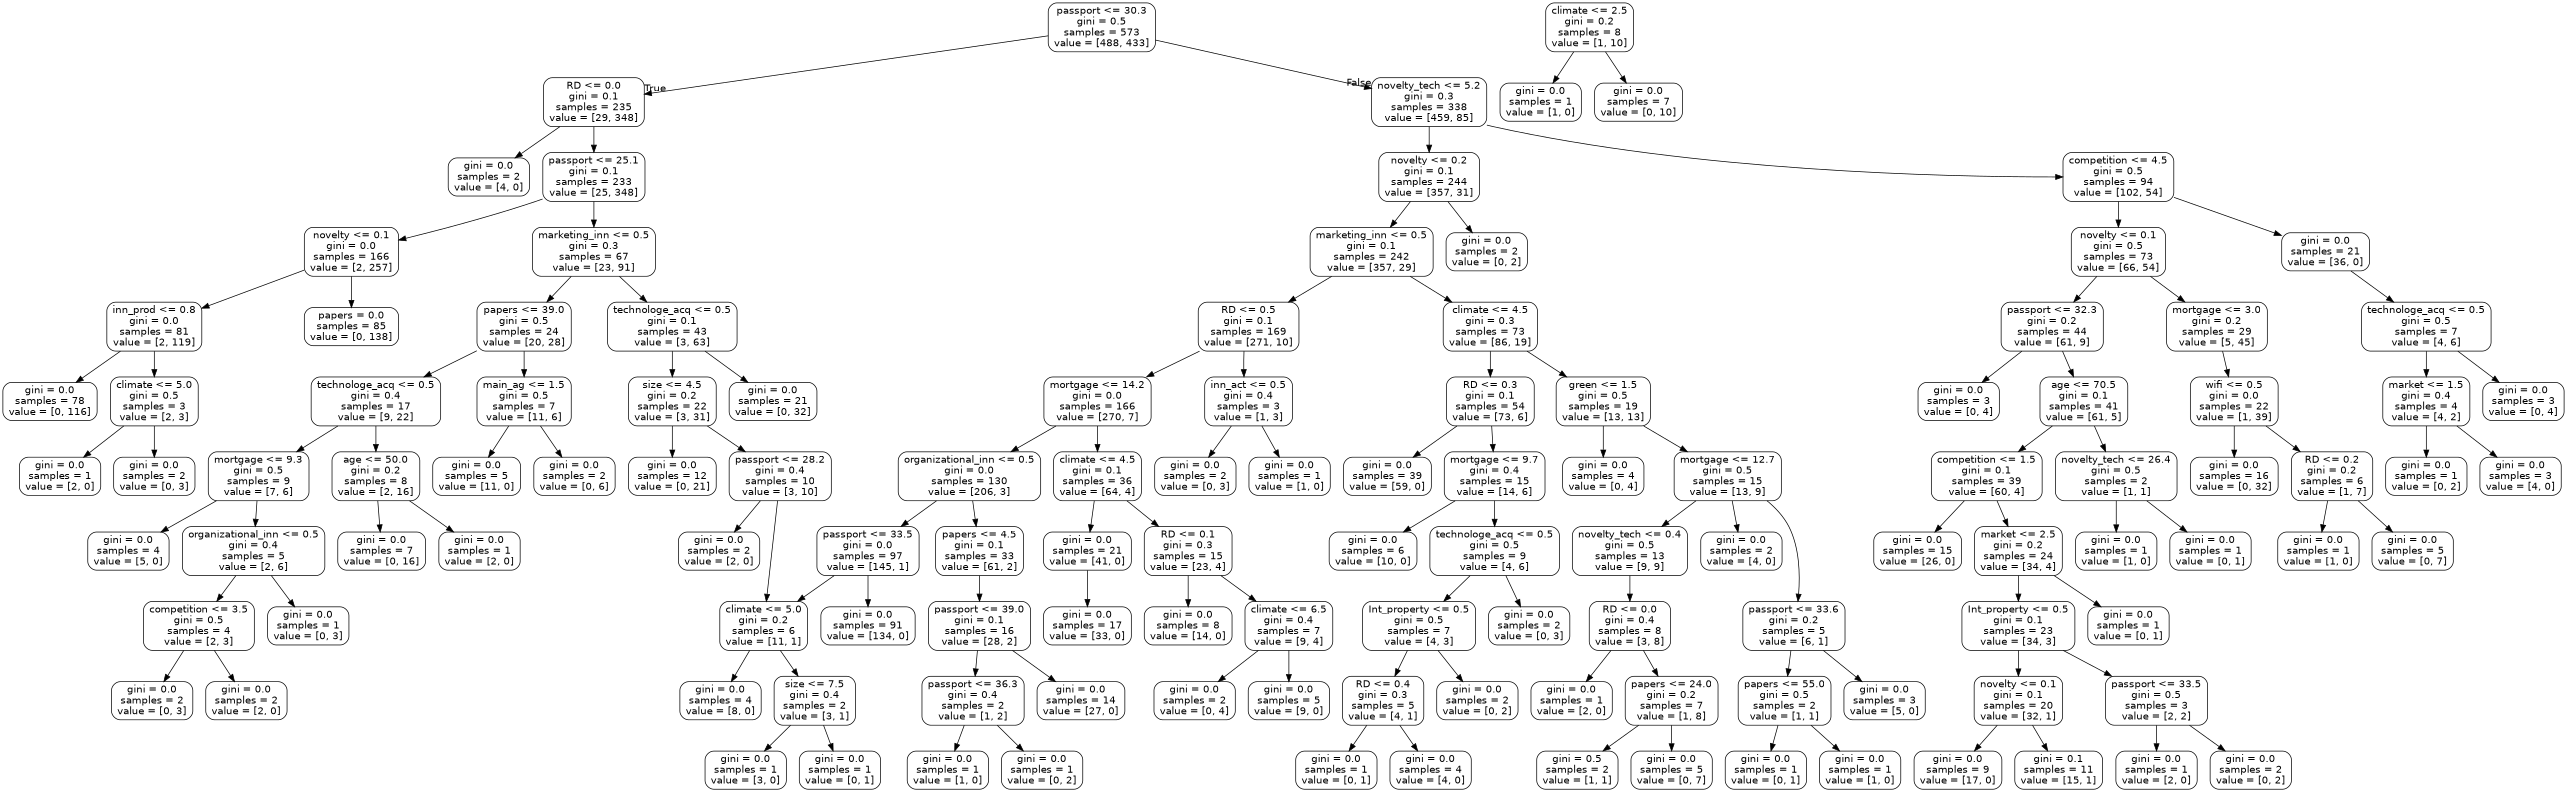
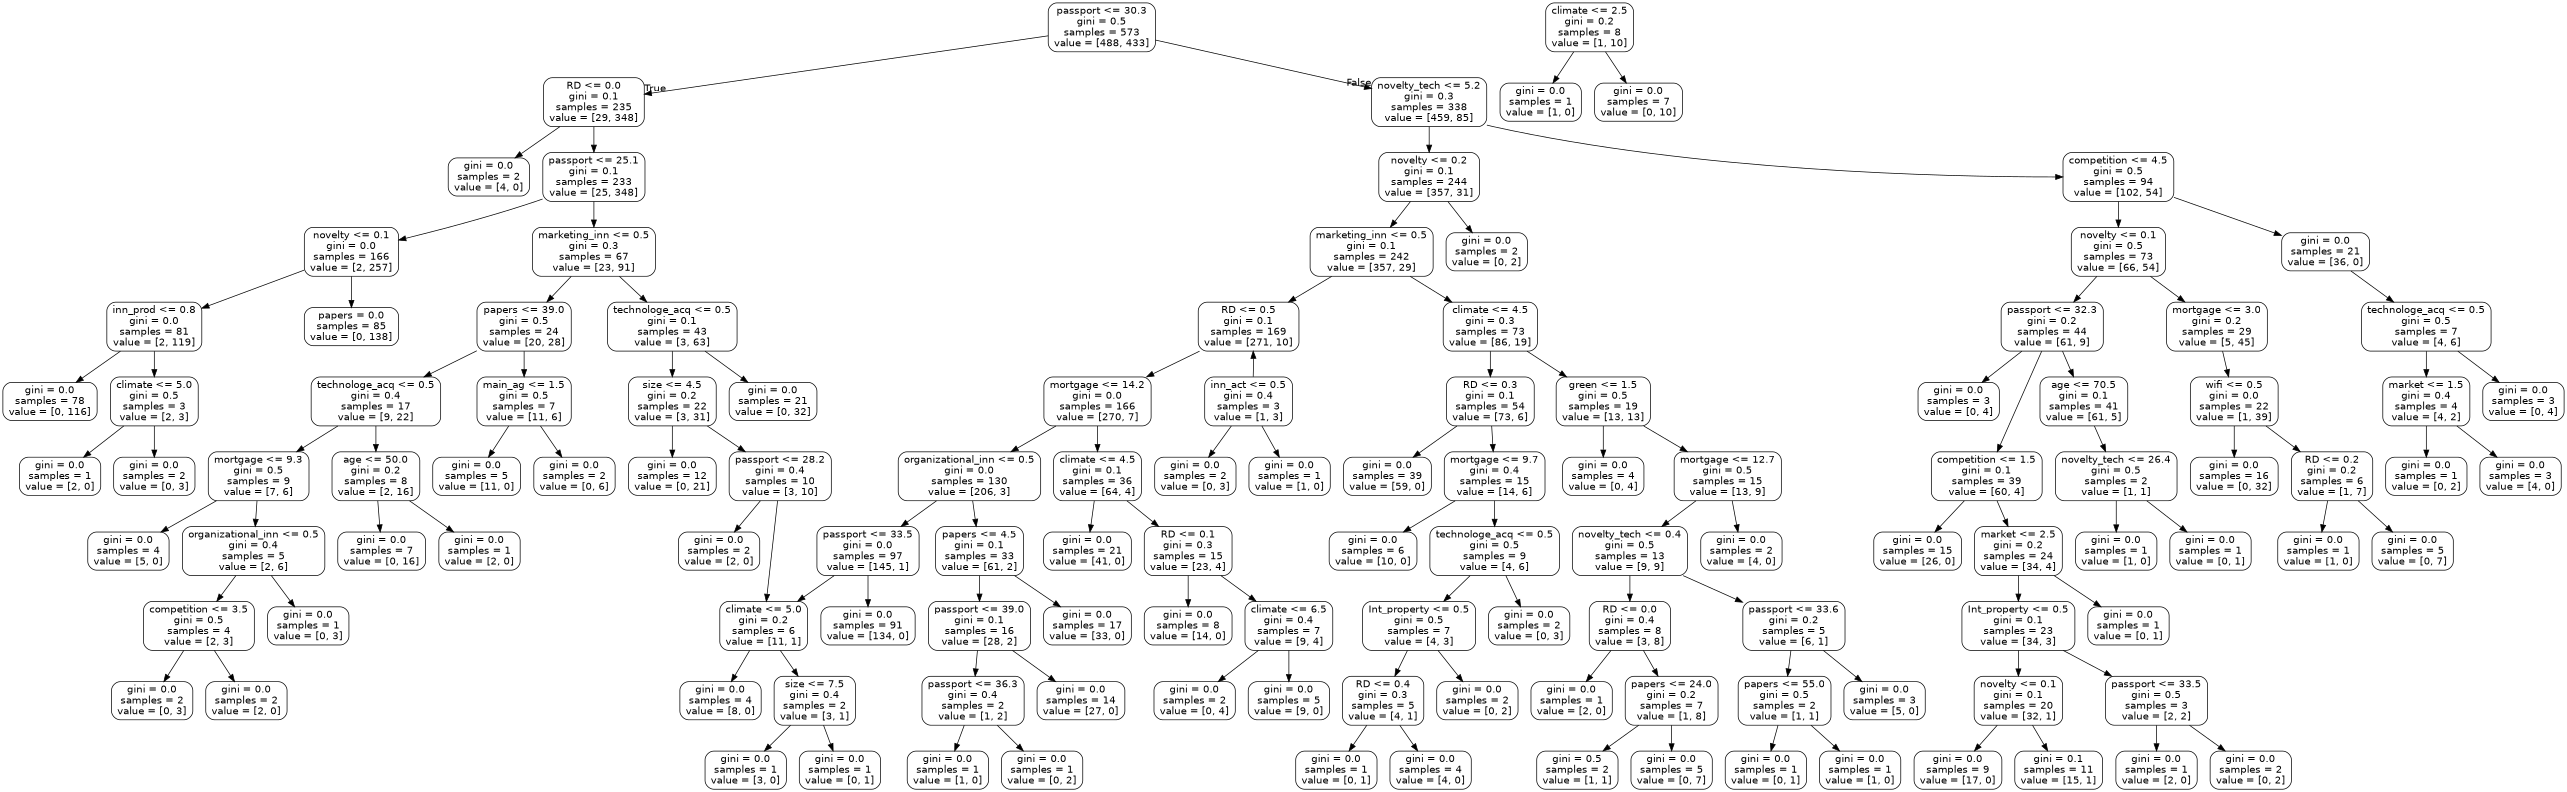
(1244, 360) -> (1253, 368)
(2038, 437) -> (2021, 398)
(1795, 543) -> (1710, 587)
(1087, 585) -> (1034, 589)
